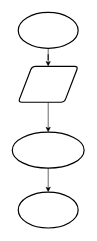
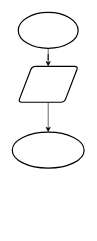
(48, 186) -> none
(48, 210) -> none
